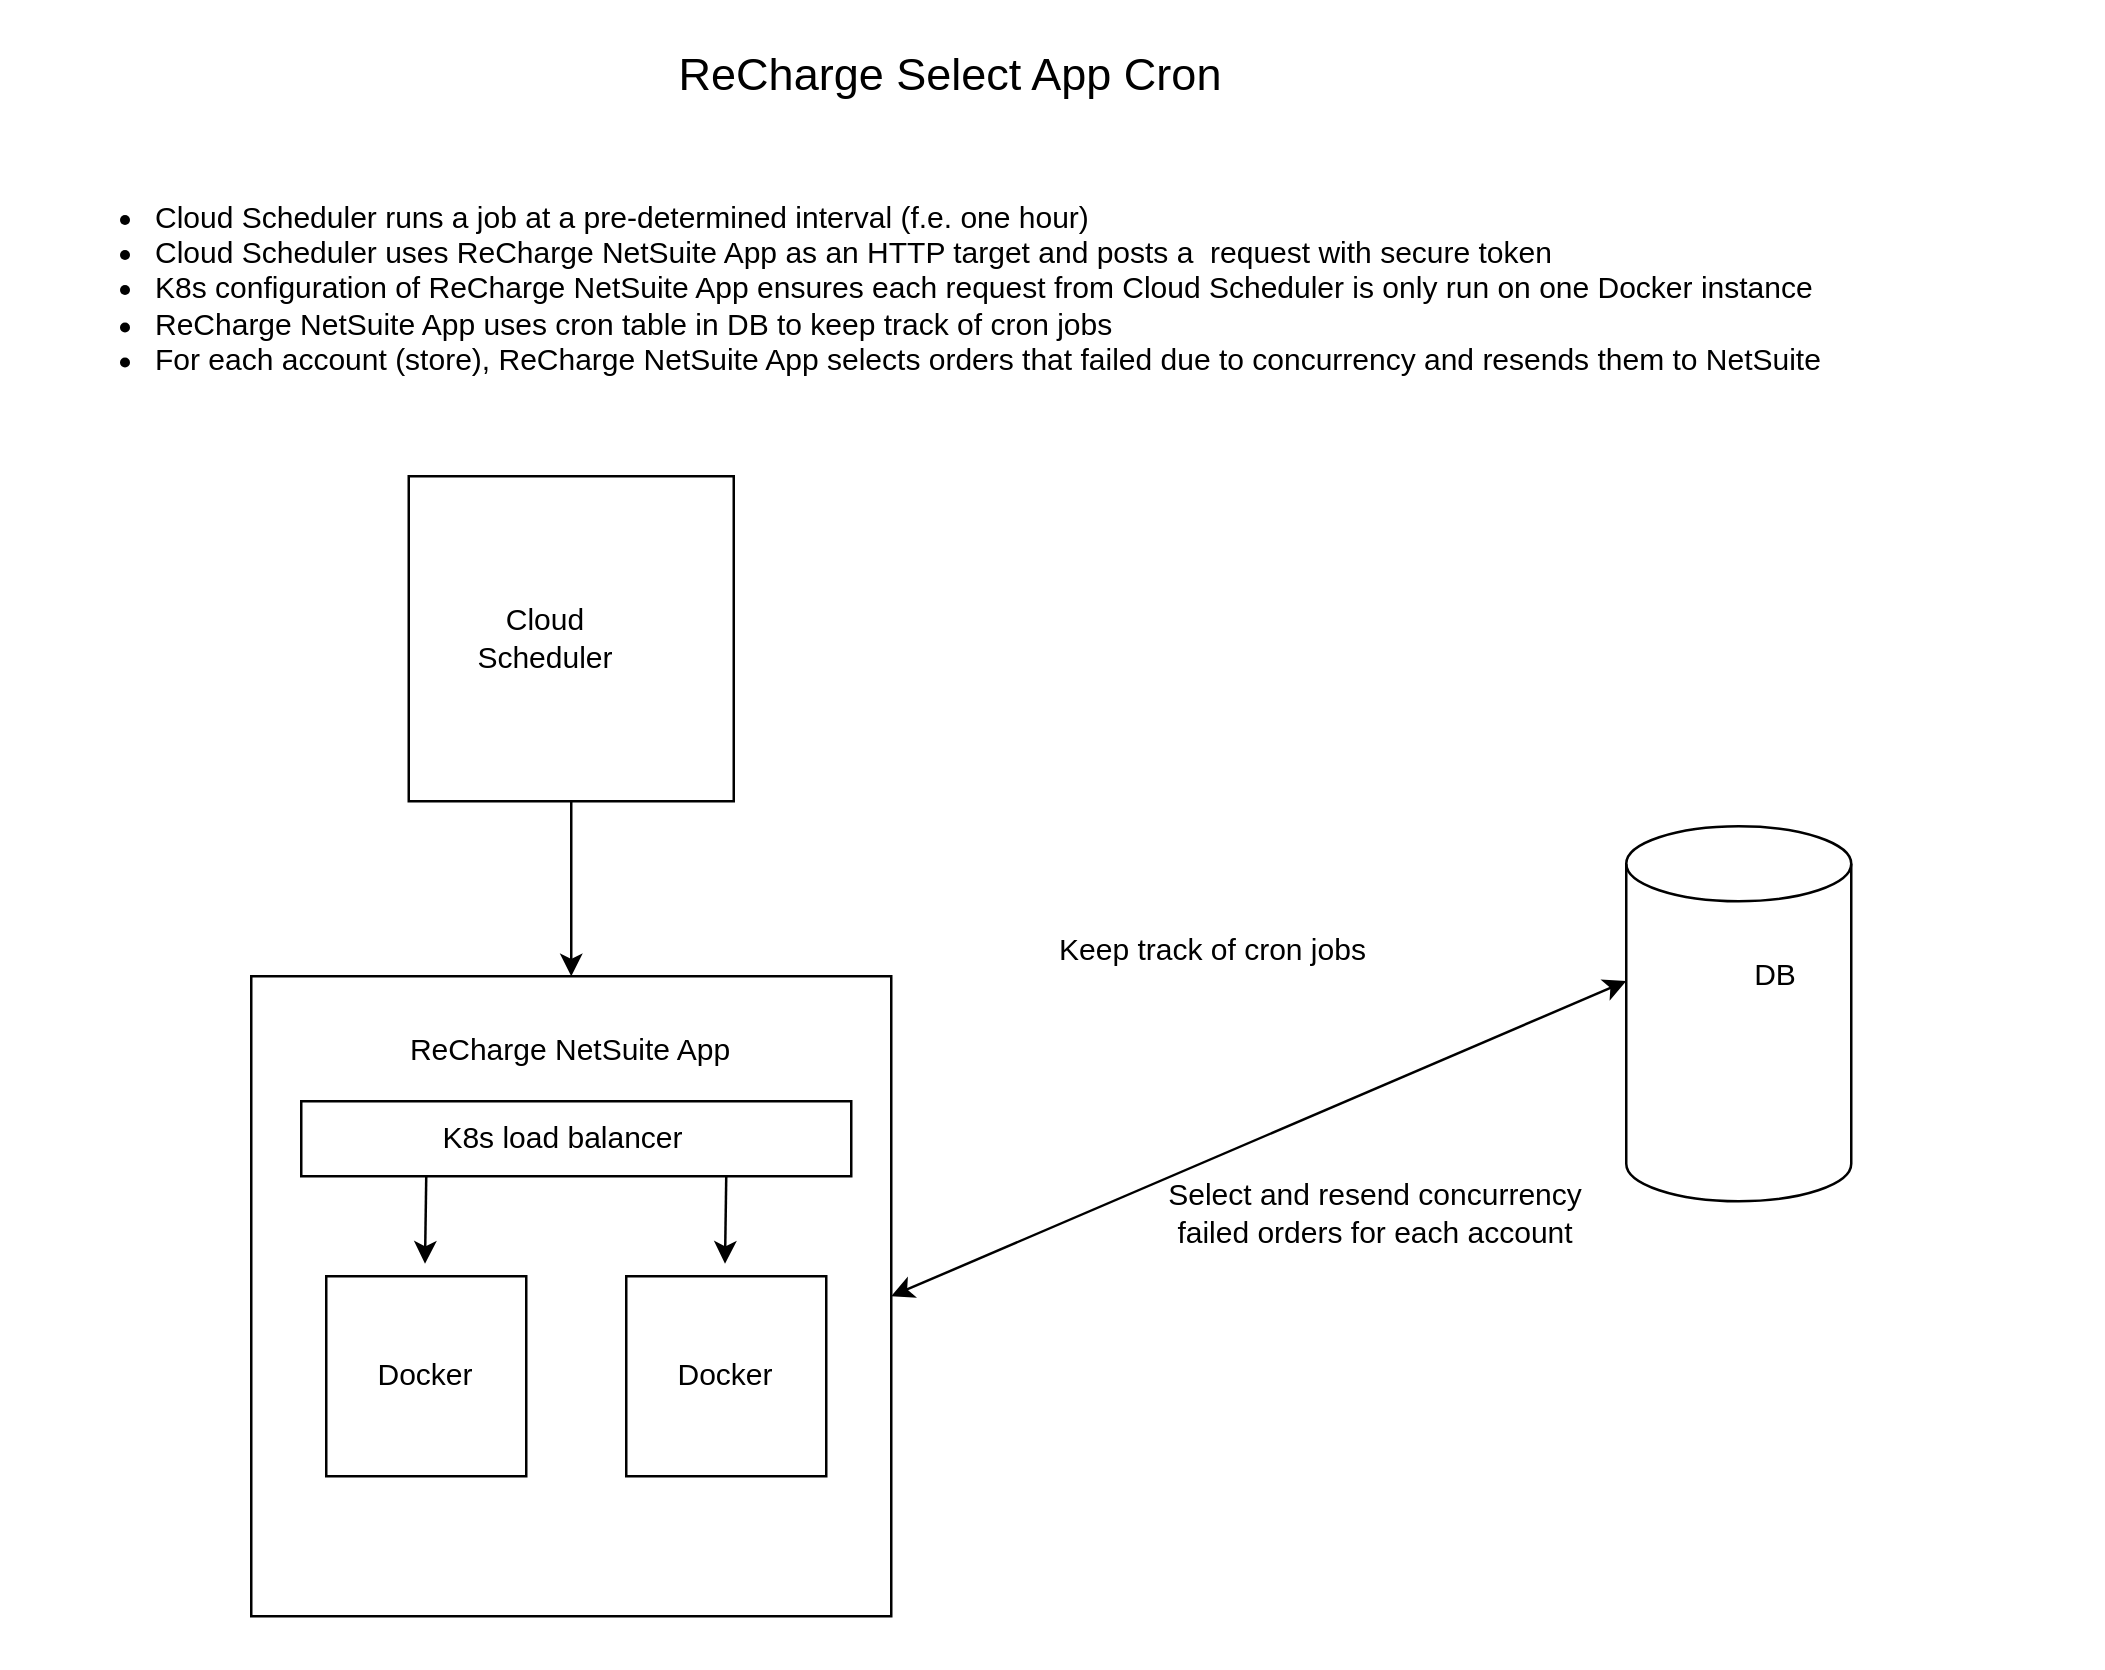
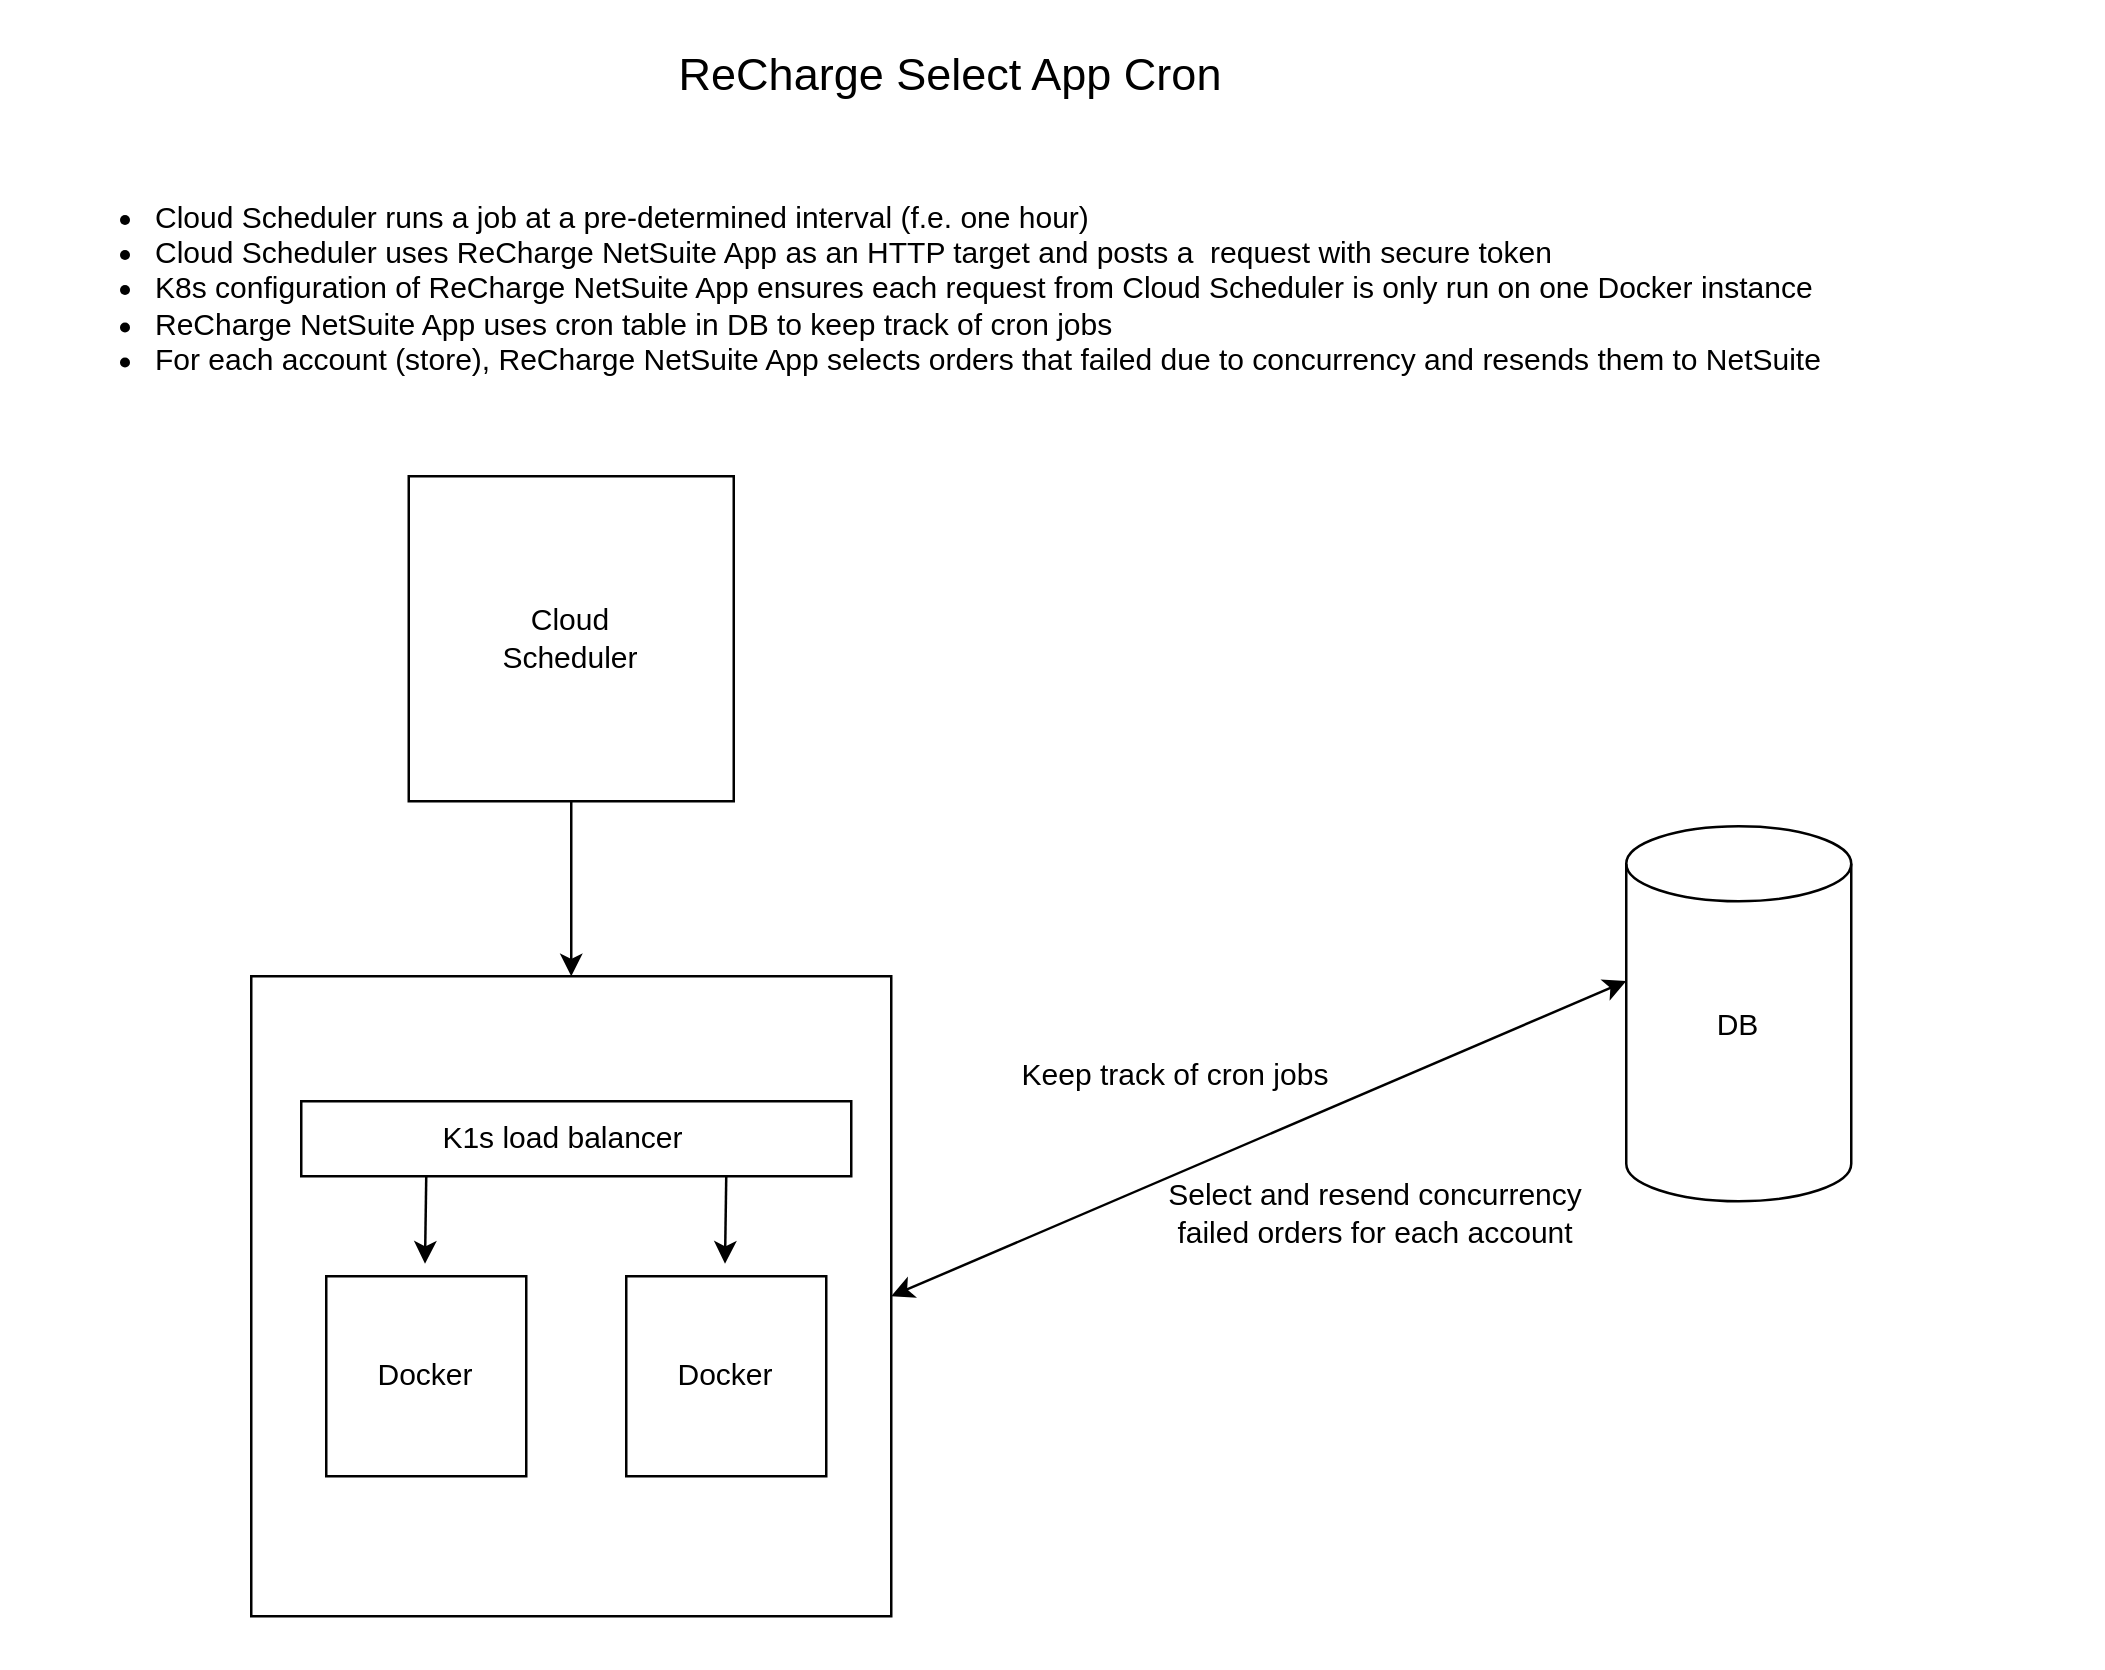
(546, 639) -> (571, 639)
(1214, 951) -> (1176, 1076)
(1776, 976) -> (1739, 1026)
(571, 1051) -> none
(564, 1139) -> (564, 1139)
